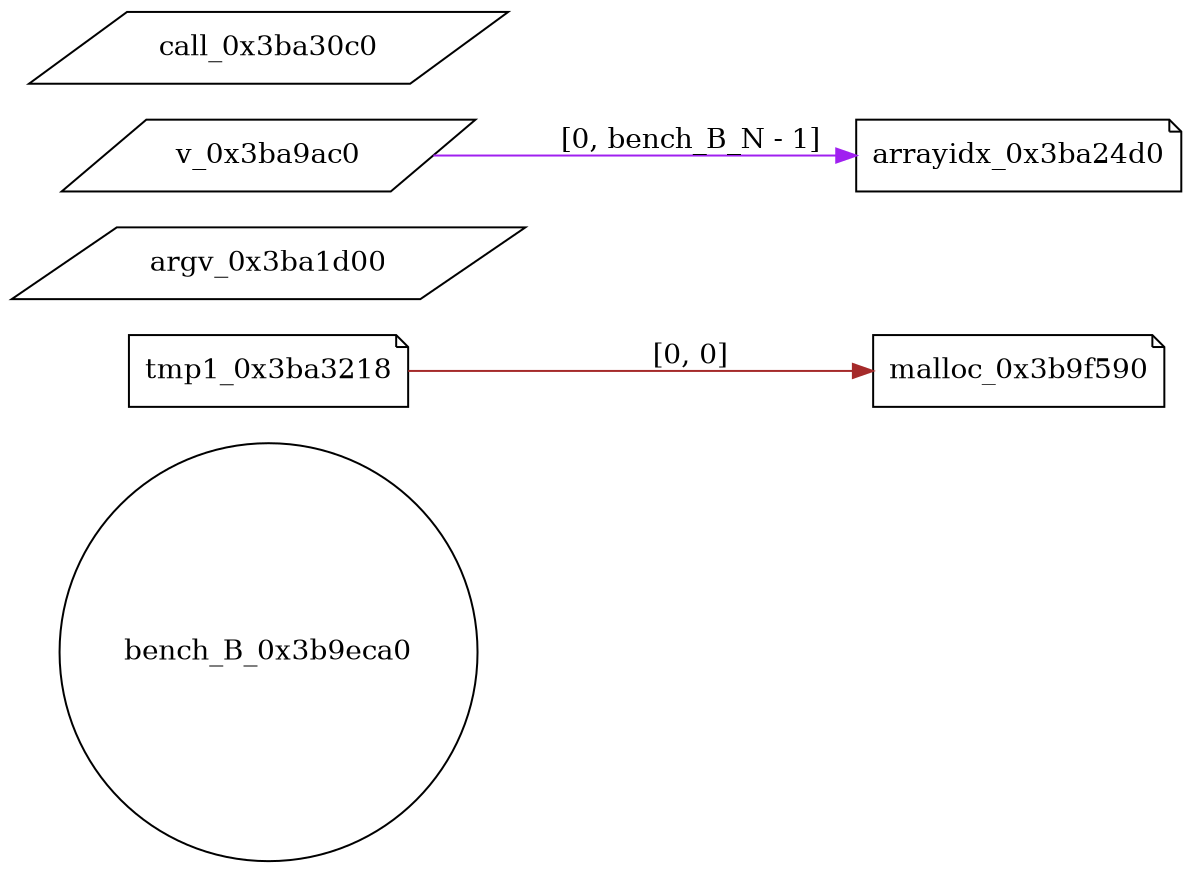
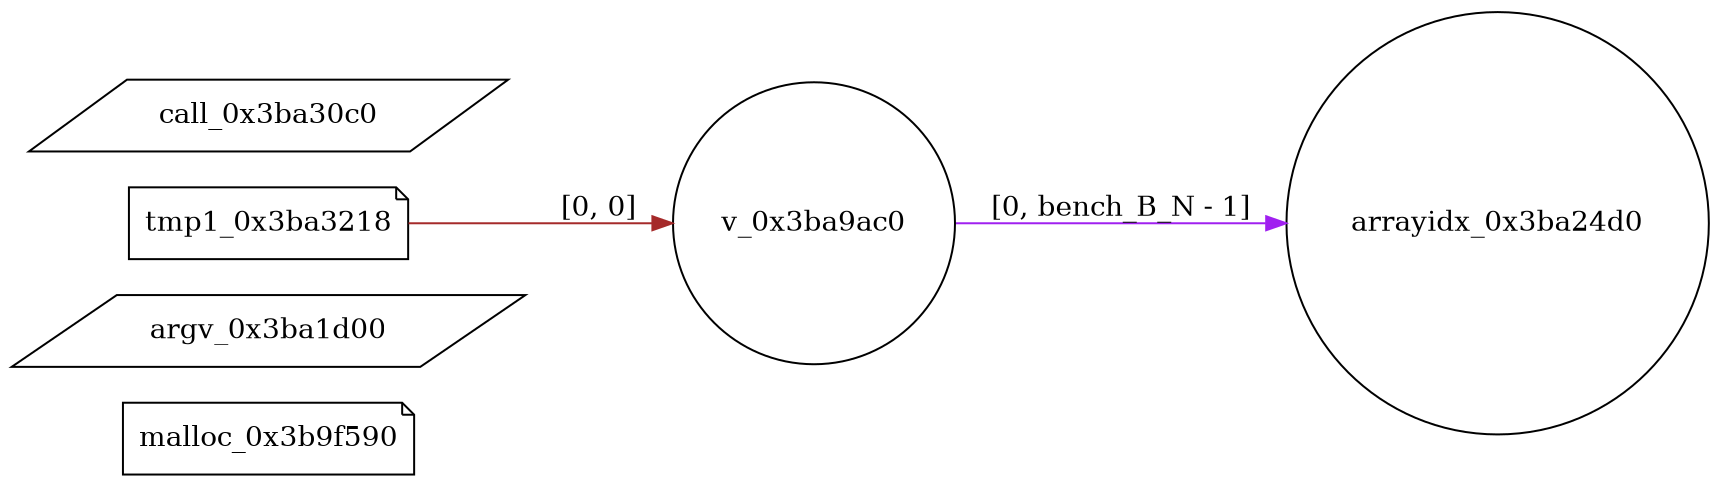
(269, 156) -> (814, 223)
(1019, 156) -> (1498, 223)
(631, 371) -> (530, 223)
(269, 652) -> none
